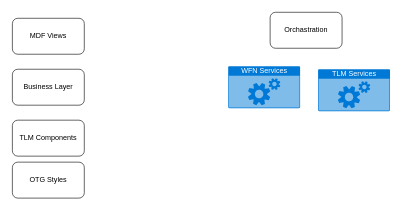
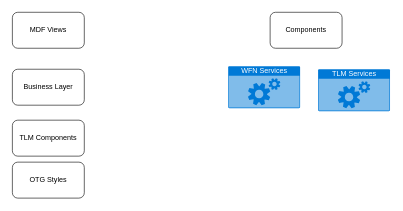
(306, 30) -> (306, 30)
(48, 36) -> (48, 30)
